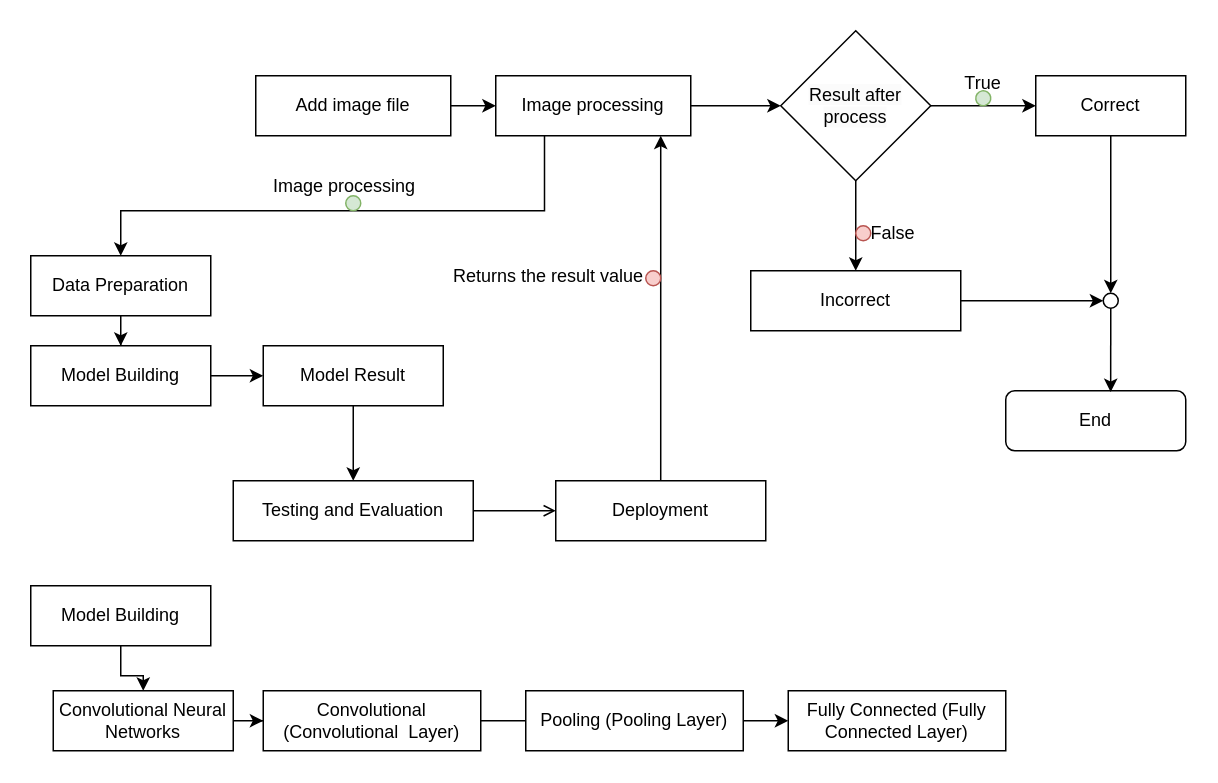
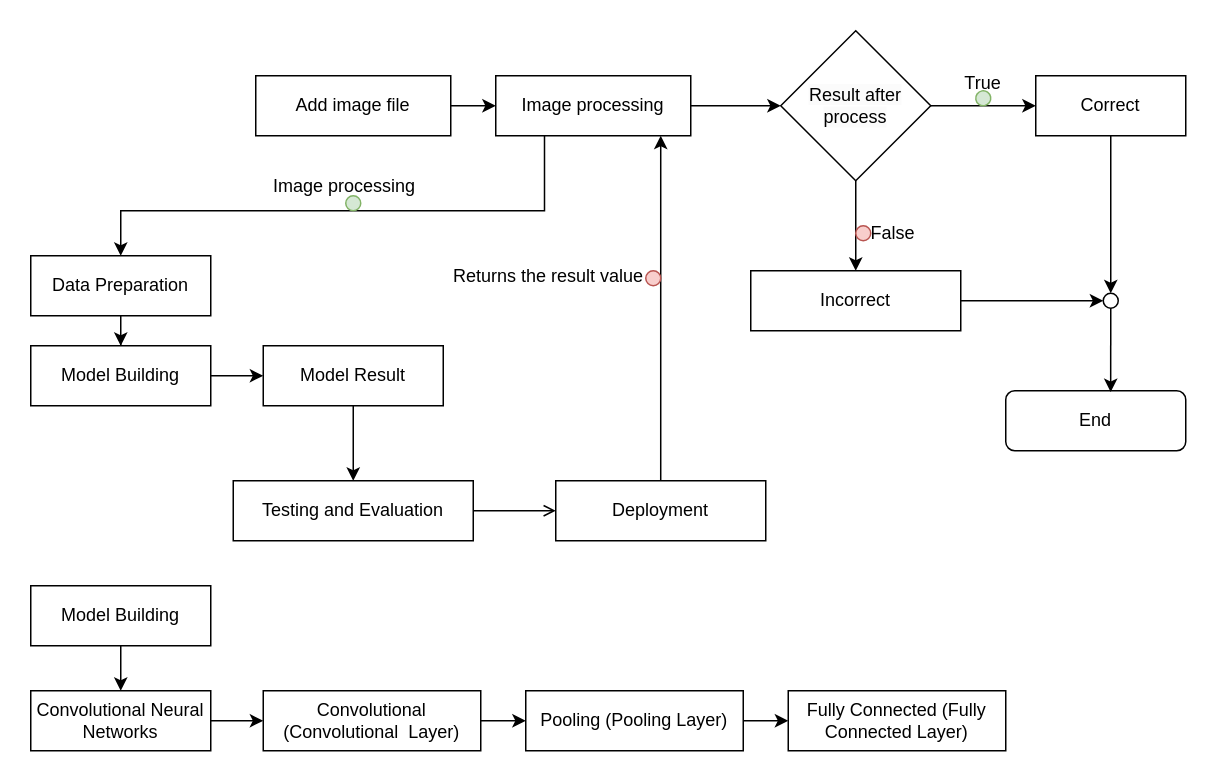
(143, 721) -> (121, 721)
(518, 721) -> (514, 721)
